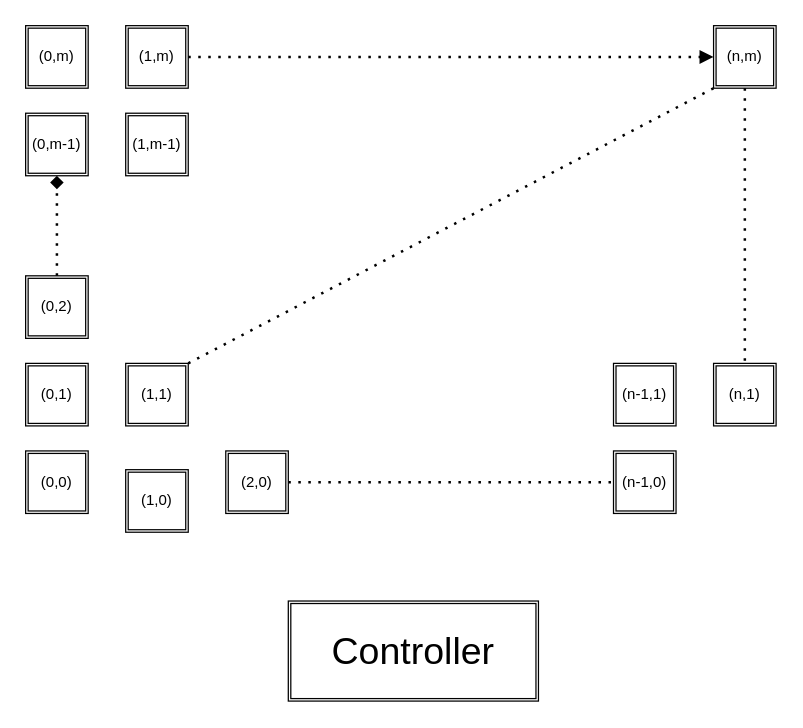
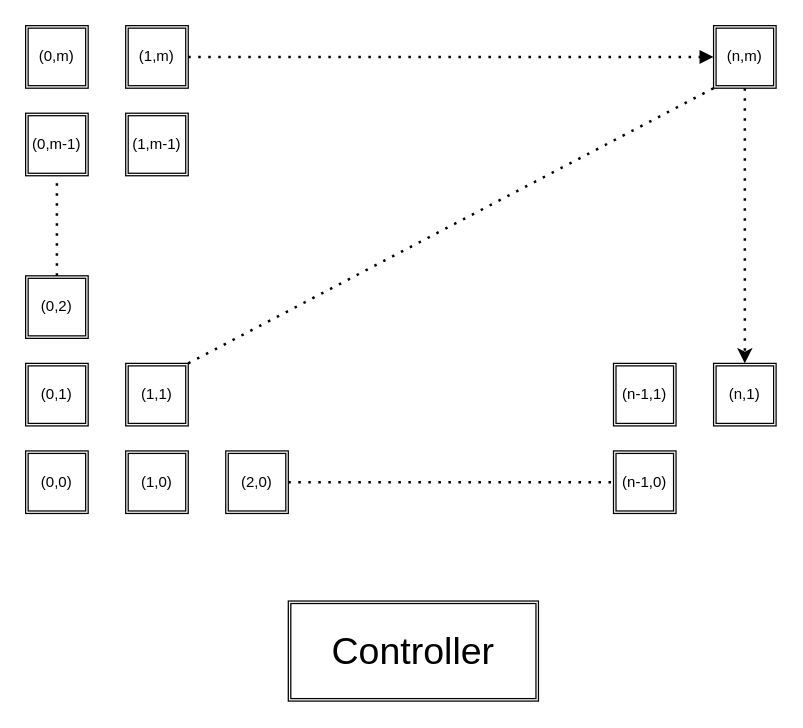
(57, 189) -> (57, 183)
(744, 356) -> (744, 351)
(157, 501) -> (157, 482)
